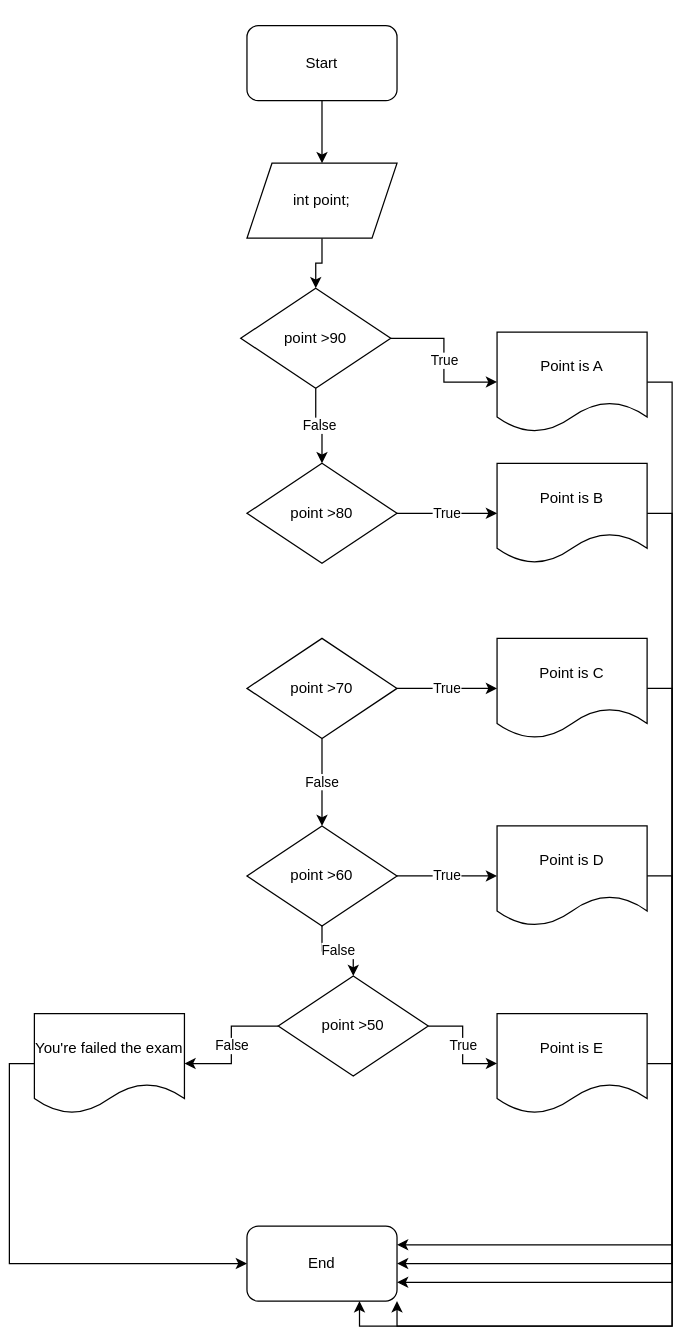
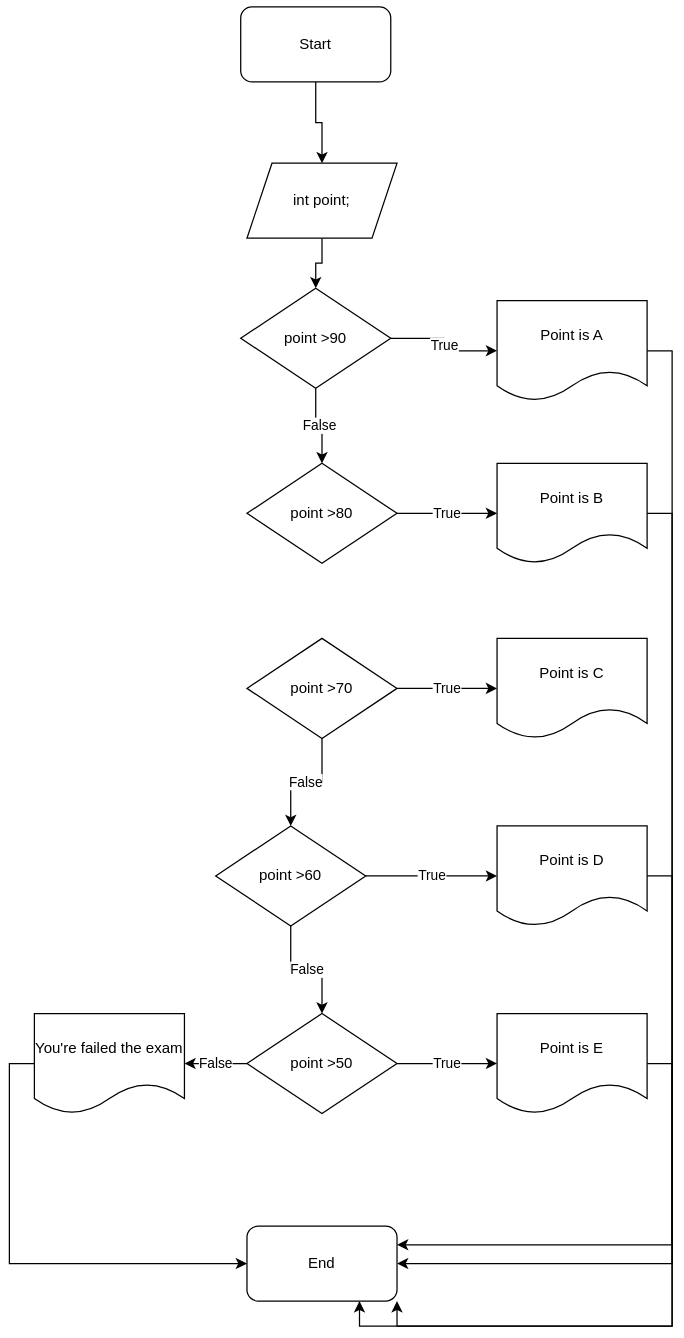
(322, 63) -> (316, 44)
(572, 382) -> (572, 351)
(322, 876) -> (291, 876)
(353, 1026) -> (322, 1063)
(537, 1282) -> none
